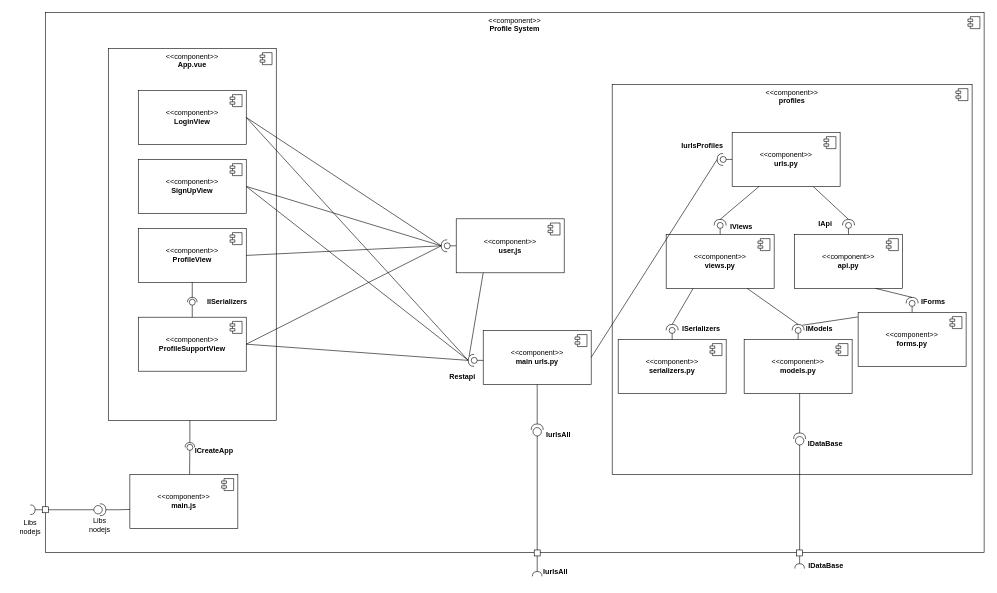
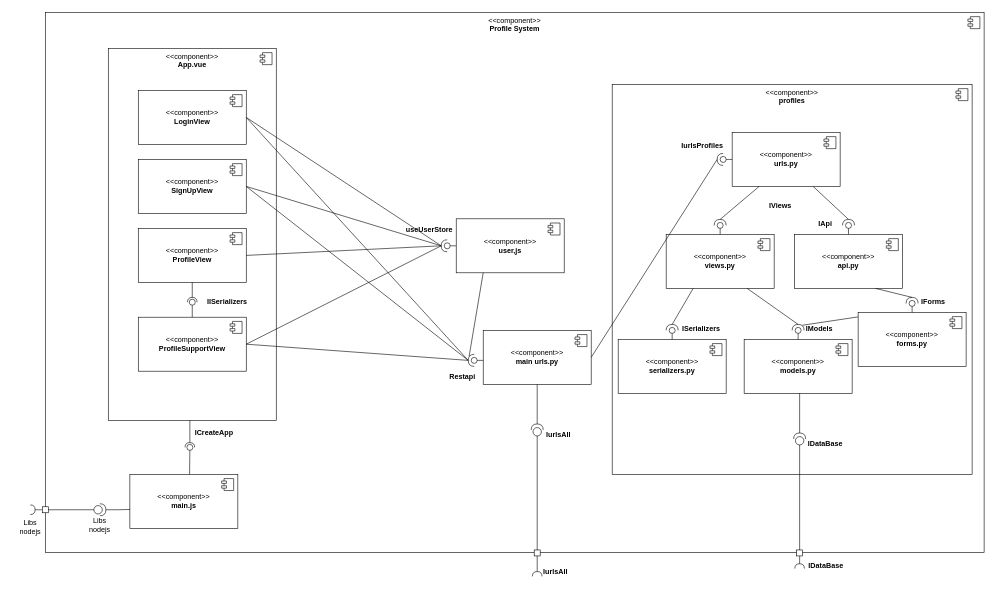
(741, 227) -> (780, 206)
none -> (429, 230)
(214, 451) -> (214, 433)
